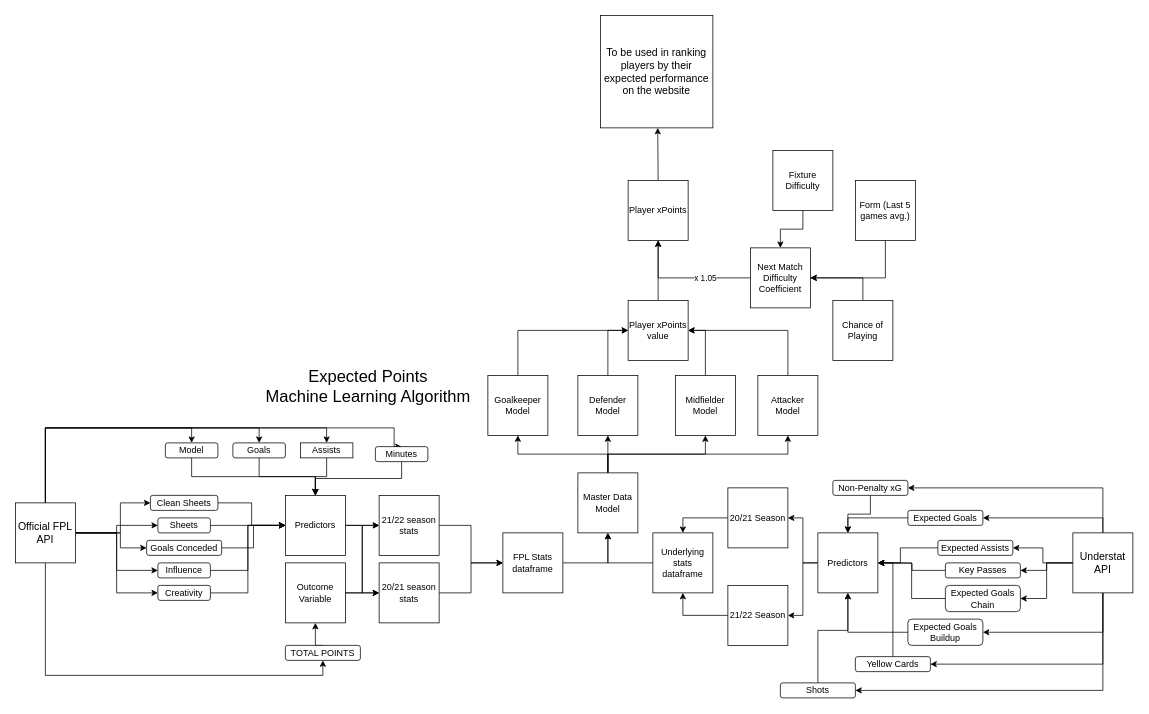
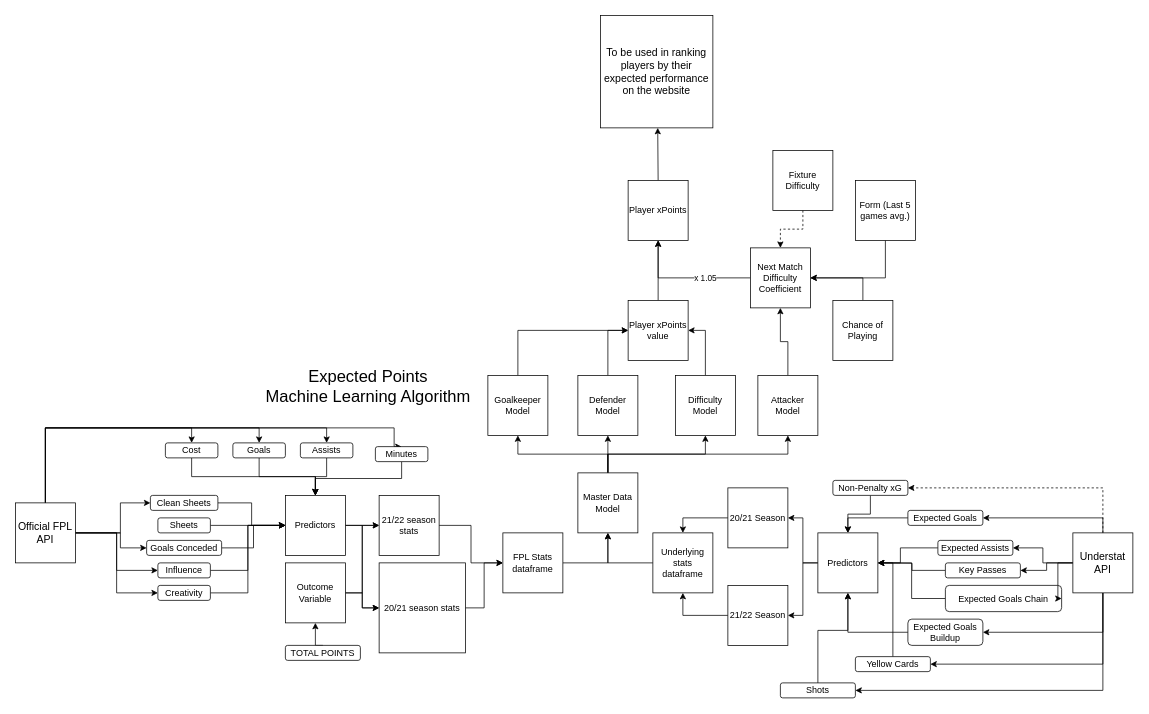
(794, 229) -> (794, 229)
(755, 330) -> (780, 331)
(705, 405) -> (705, 405)
(192, 450) -> (192, 450)
(327, 450) -> (327, 450)
(1022, 488) -> (1022, 488)
(133, 525) -> none
(409, 593) -> (422, 608)
(983, 599) -> (1004, 599)
(133, 675) -> none
